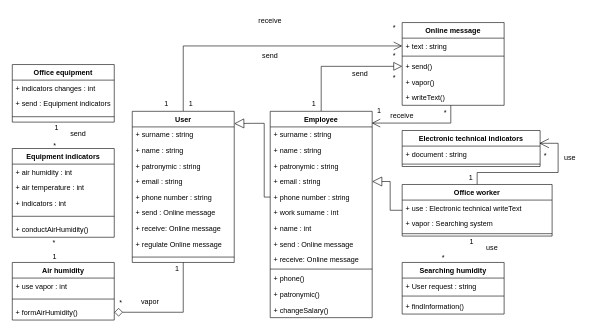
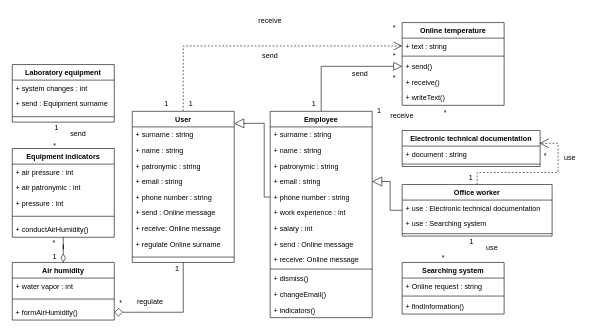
(453, 31) -> (453, 31)
(259, 46) -> (259, 46)
(63, 73) -> (63, 73)
(423, 82) -> (426, 82)
(61, 88) -> (55, 88)
(68, 104) -> (63, 104)
(384, 123) -> none
(471, 139) -> (471, 139)
(48, 172) -> (50, 172)
(534, 173) -> (534, 173)
(57, 188) -> (54, 188)
(46, 203) -> (44, 203)
(473, 208) -> (481, 208)
(308, 213) -> (313, 213)
(453, 224) -> (449, 224)
(293, 229) -> (296, 229)
(180, 244) -> (180, 244)
none -> (63, 248)
(453, 271) -> (453, 271)
(291, 279) -> (293, 279)
(45, 286) -> (49, 286)
(448, 286) -> (450, 286)
(300, 295) -> (301, 295)
(150, 302) -> (150, 302)
(304, 310) -> (299, 310)
